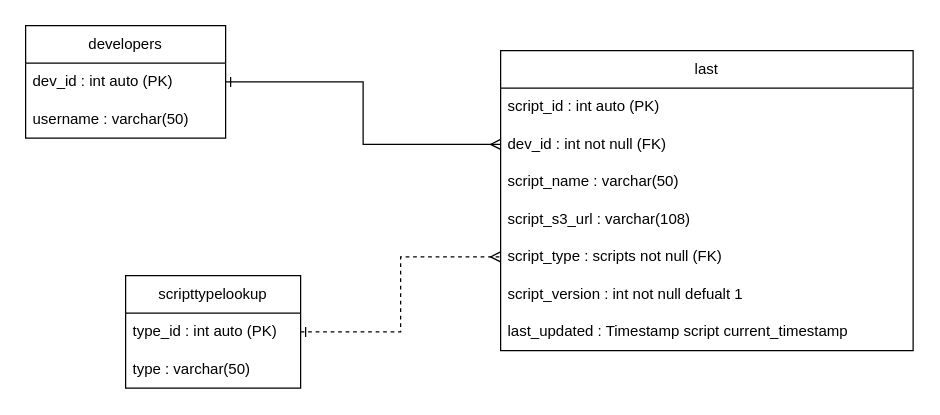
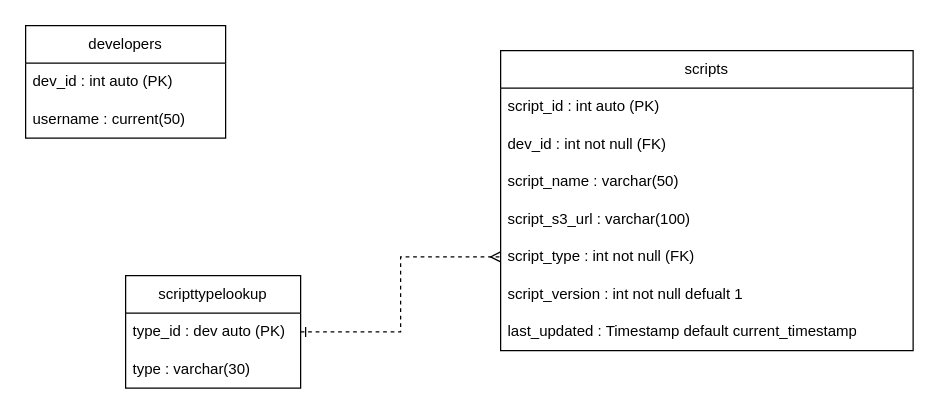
(707, 69) -> (707, 69)
(363, 112) -> none
(120, 119) -> (120, 119)
(616, 219) -> (616, 219)
(636, 257) -> (619, 257)
(214, 332) -> (214, 332)
(696, 332) -> (701, 332)
(203, 369) -> (203, 369)
